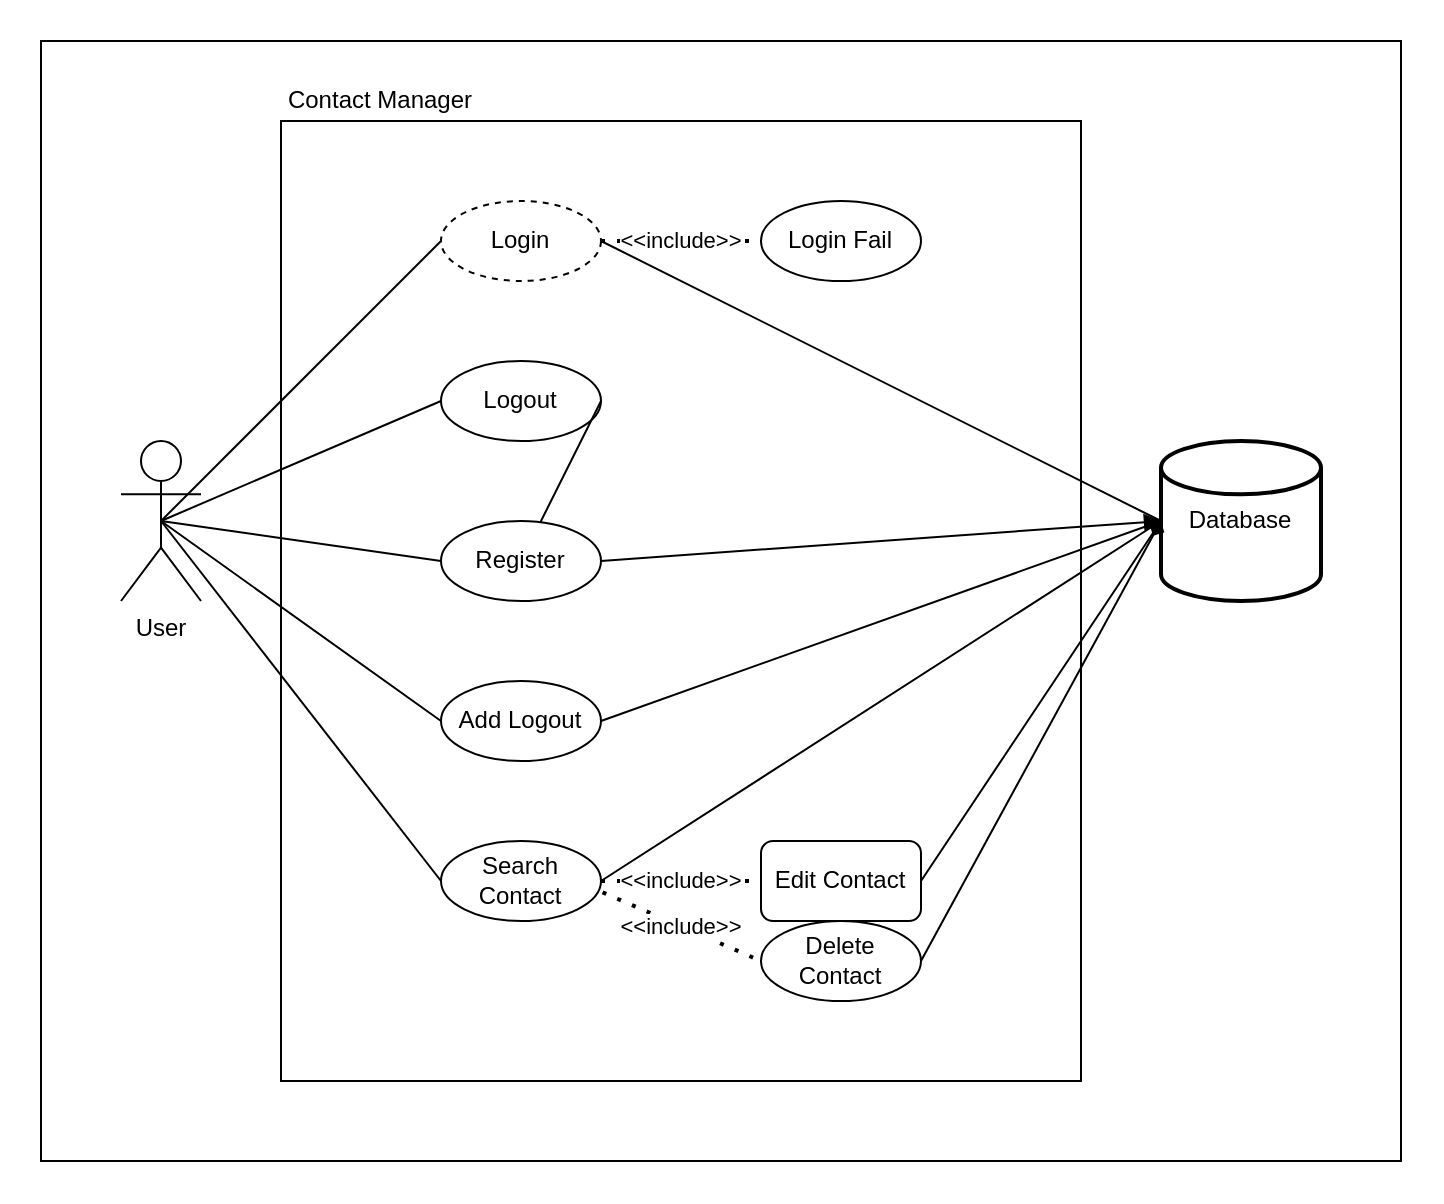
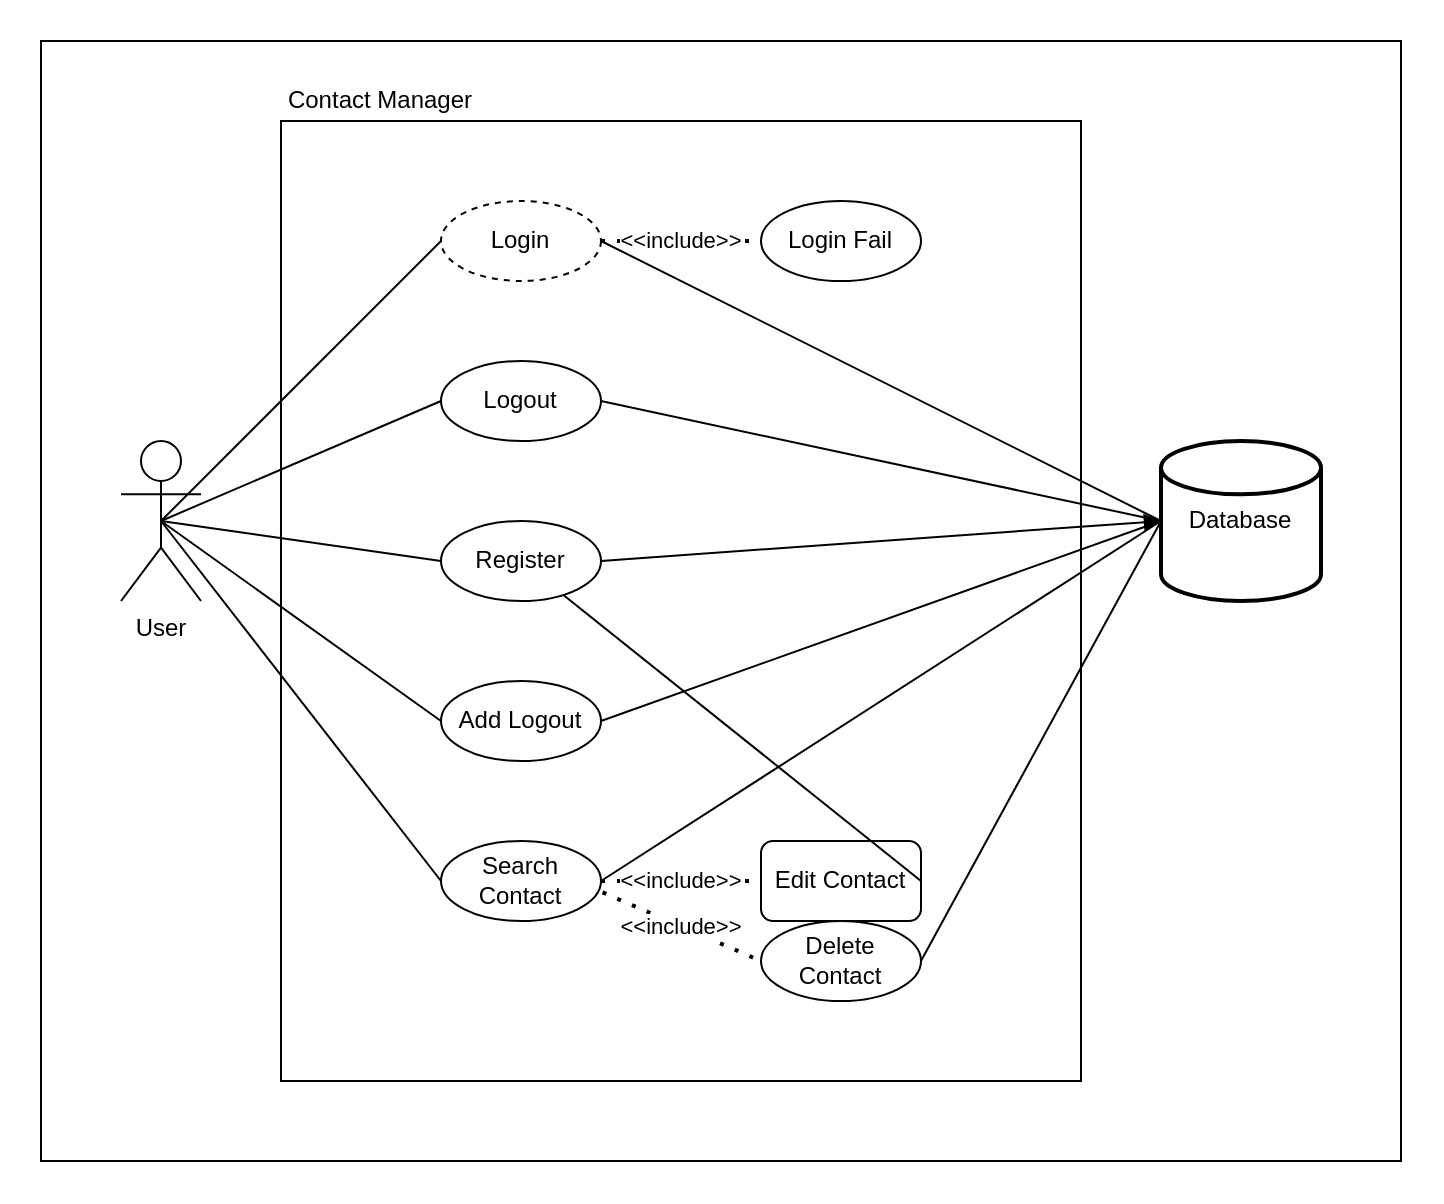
(571, 461) -> (872, 459)
(1143, 554) -> (1143, 554)
(1028, 720) -> (670, 680)
